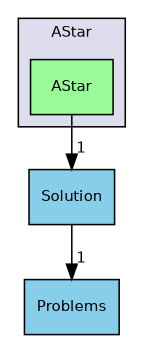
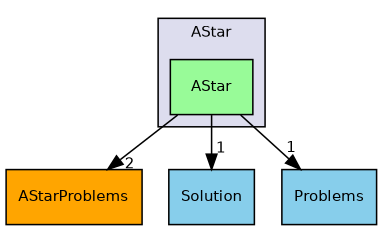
none -> (74, 197)
(72, 245) -> (265, 137)
